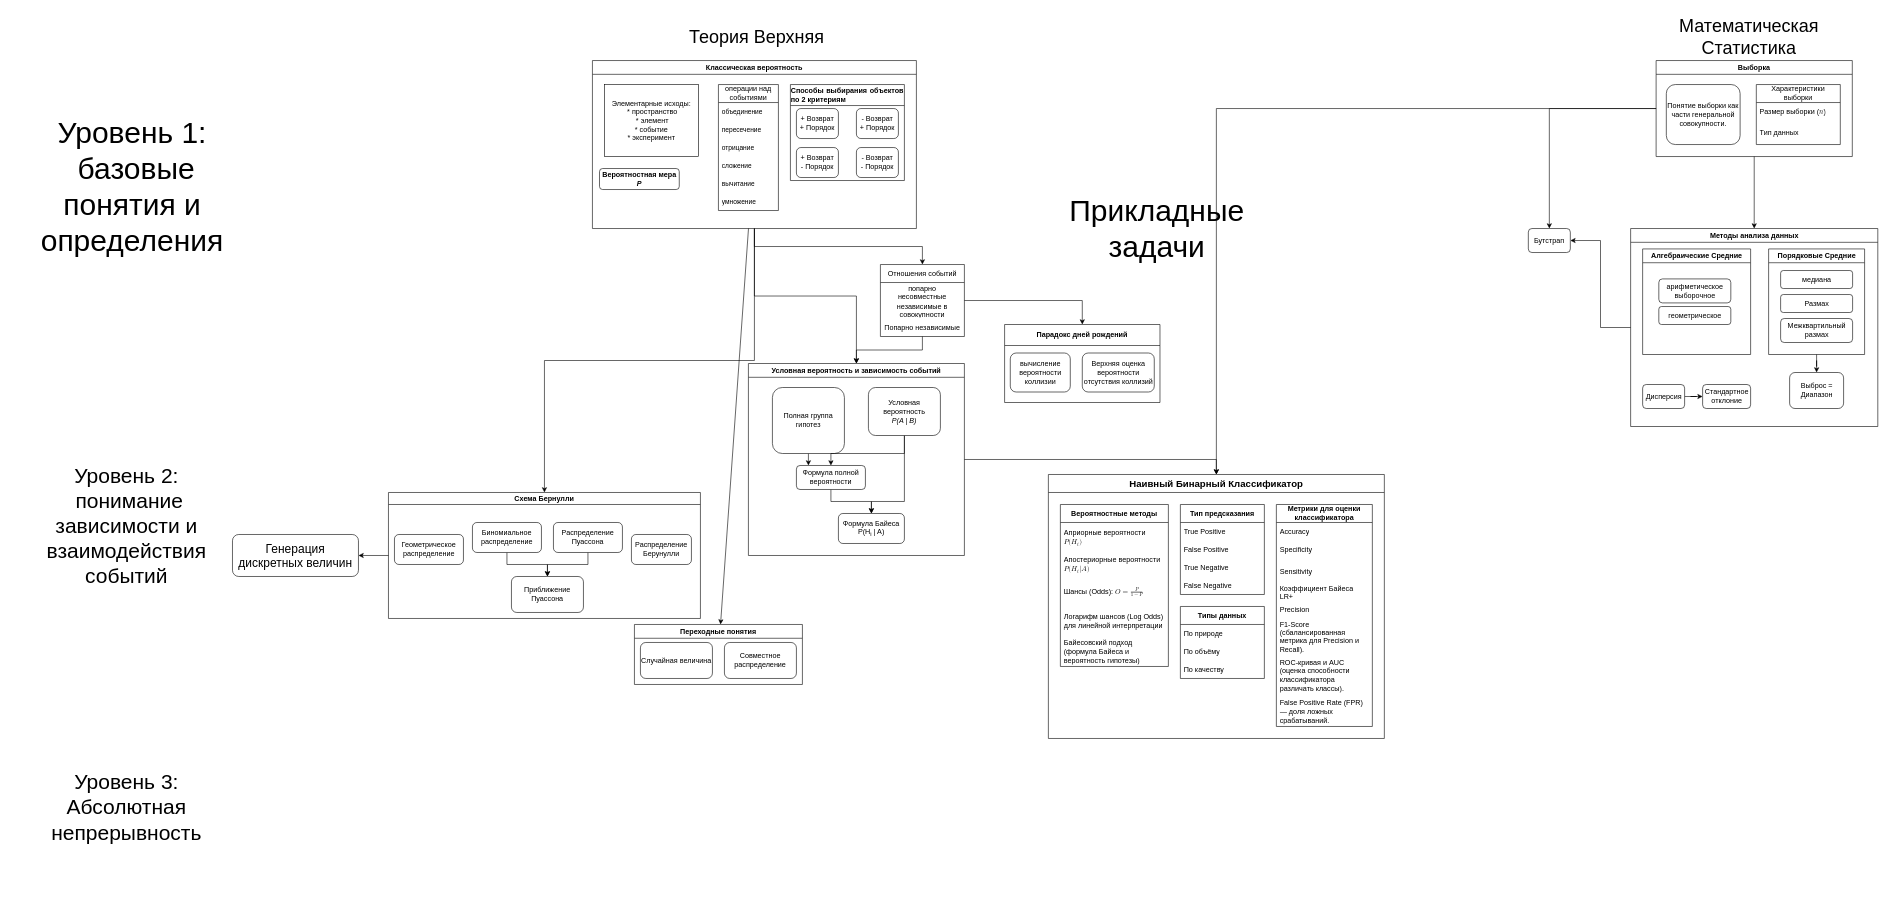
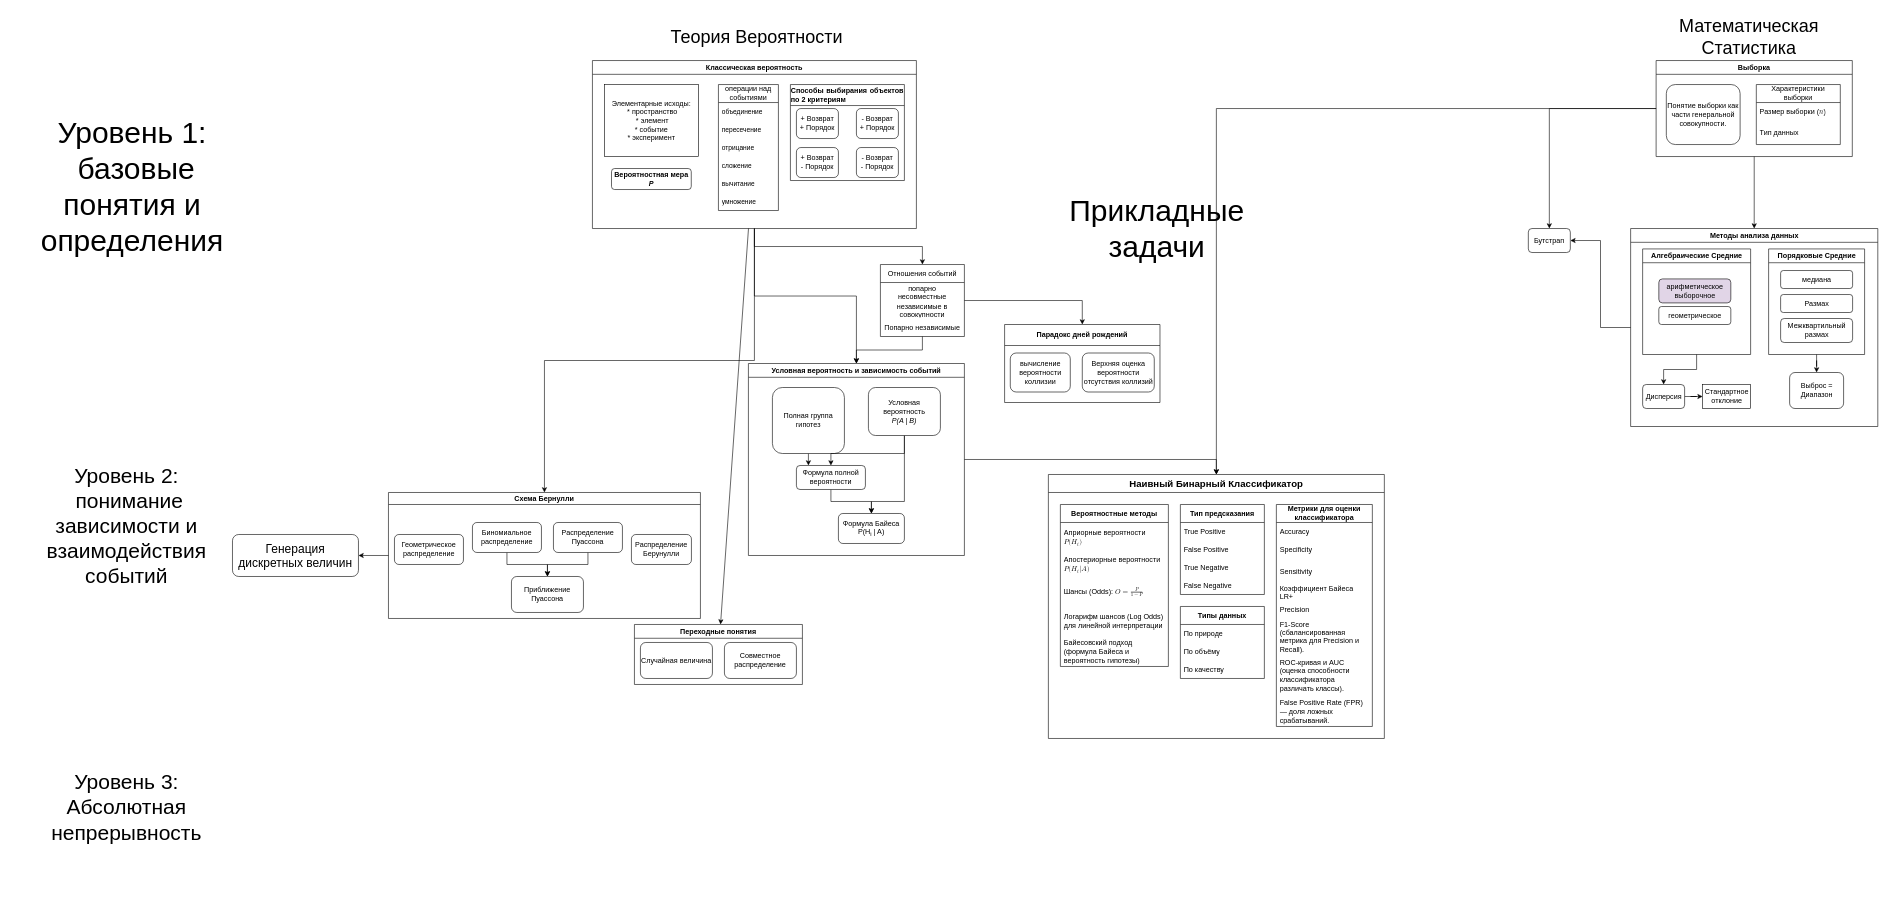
(757, 36) -> (757, 36)
(639, 179) -> (651, 179)
(1695, 291) -> (1695, 291)
none -> (1682, 369)
(1727, 396) -> (1727, 396)
